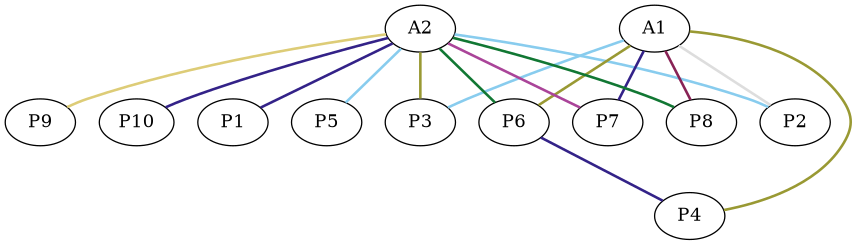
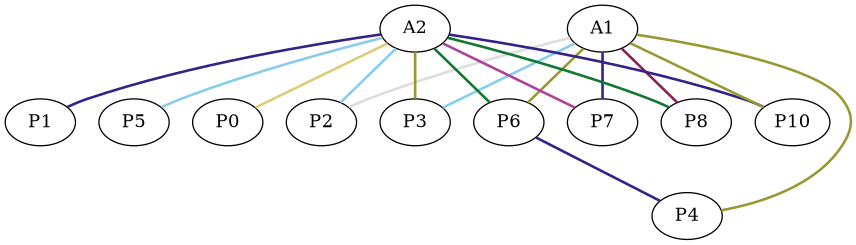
none -> (697, 75)
(40, 122) -> (228, 122)
